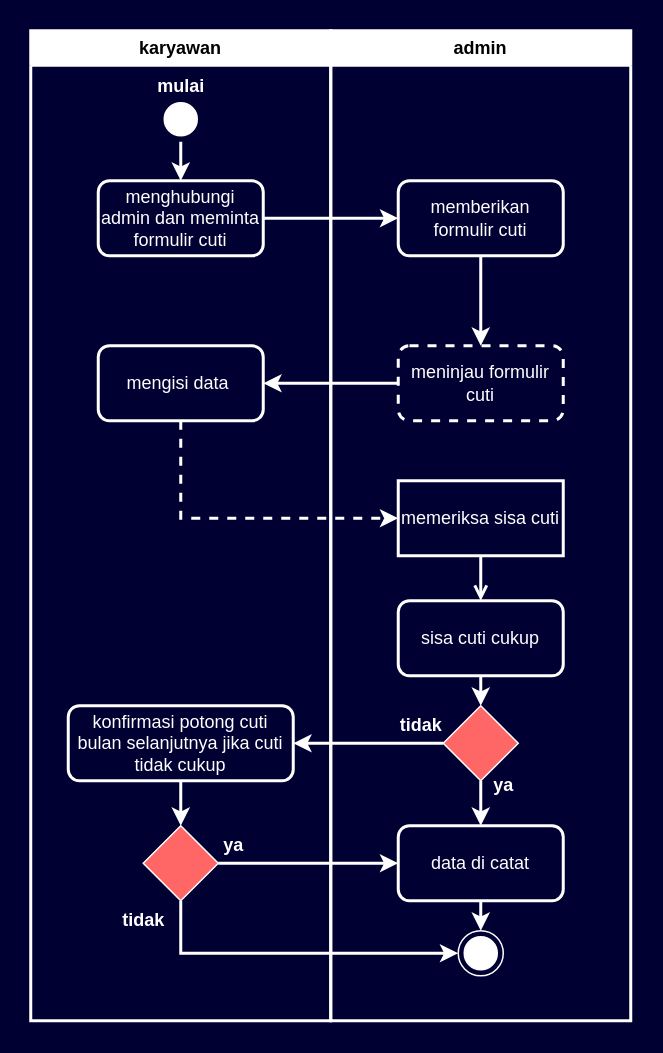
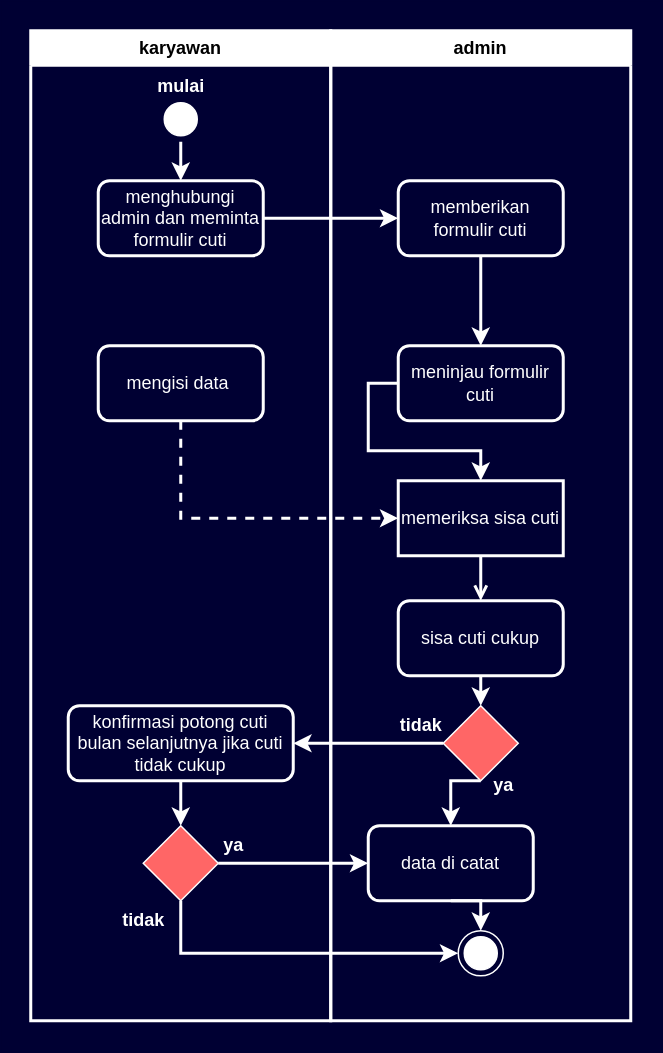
(324, 383) -> (397, 451)
(481, 383) -> (481, 383)
(481, 863) -> (451, 863)
